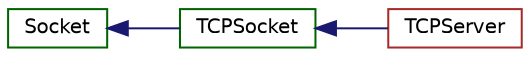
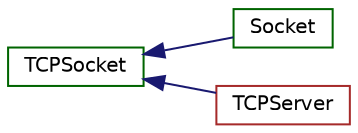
(154, 28) -> (199, 44)
